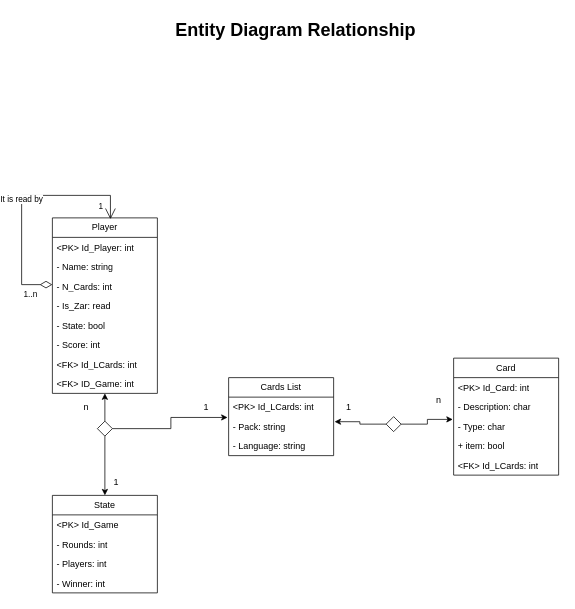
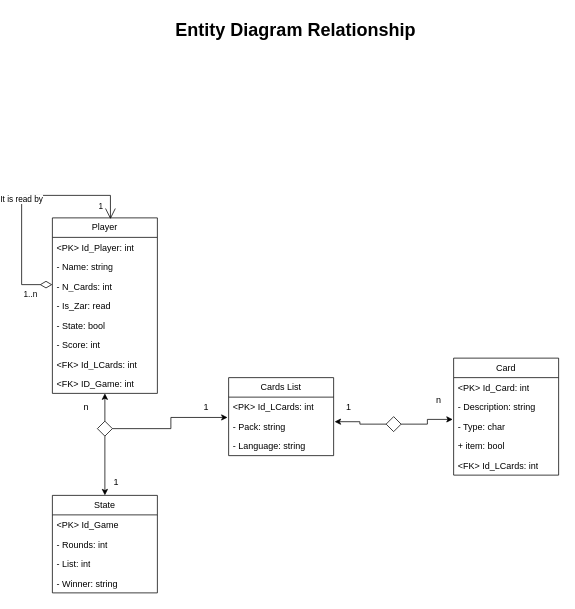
(500, 408) -> (504, 408)
(86, 565) -> (78, 565)
(84, 584) -> (91, 584)
